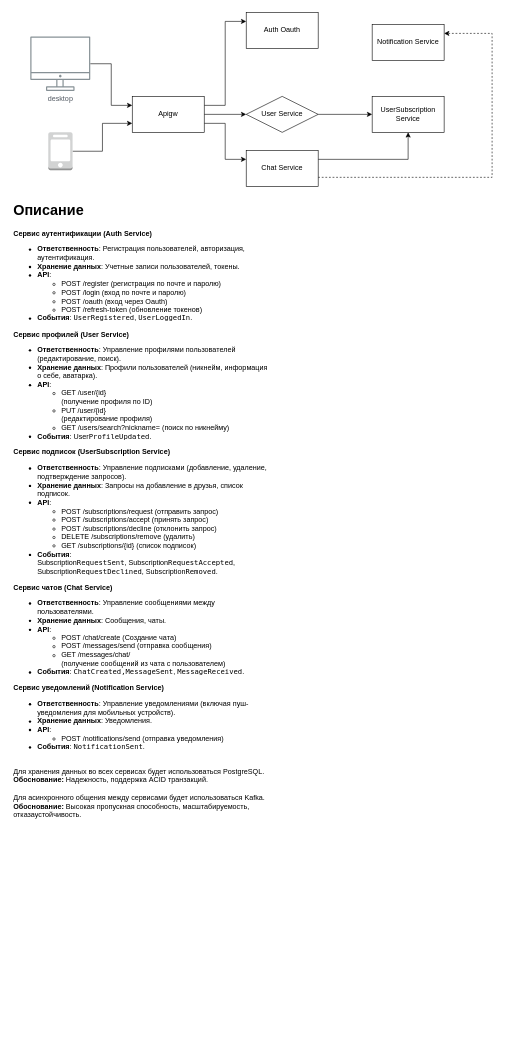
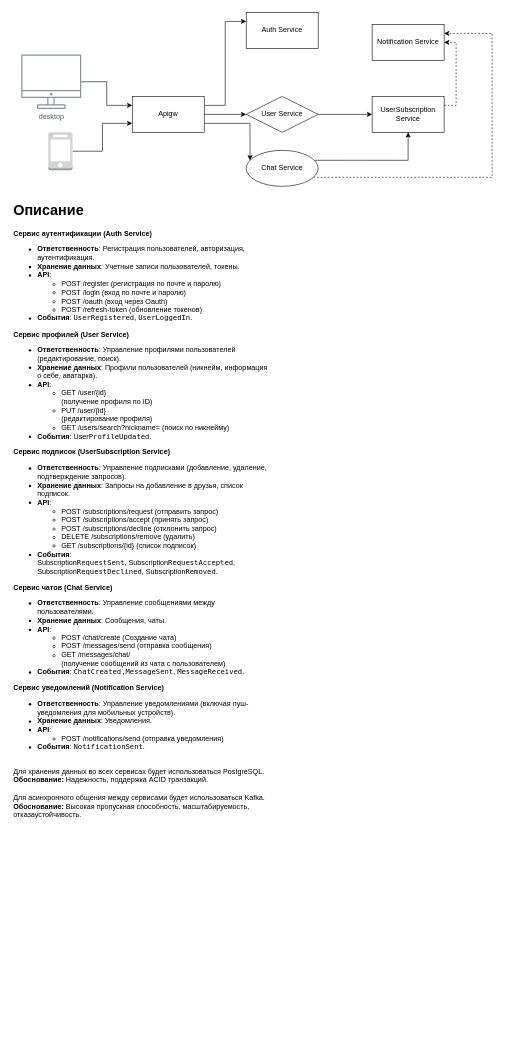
(282, 30) -> (282, 30)
(60, 64) -> (51, 82)
none -> (452, 105)
(282, 168) -> (282, 168)
